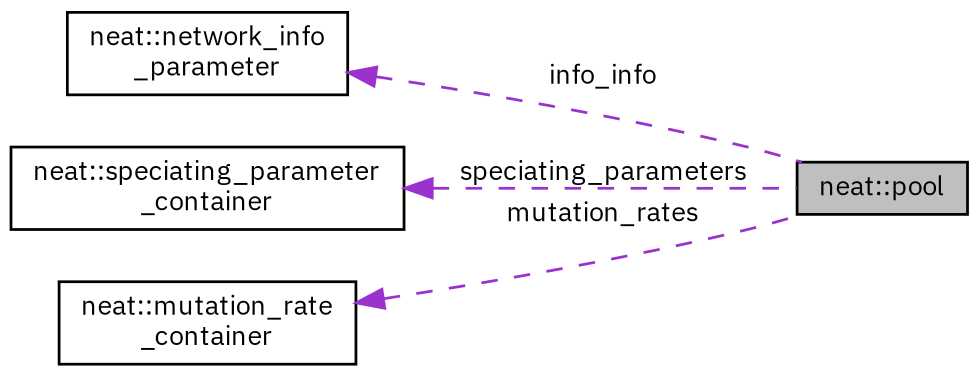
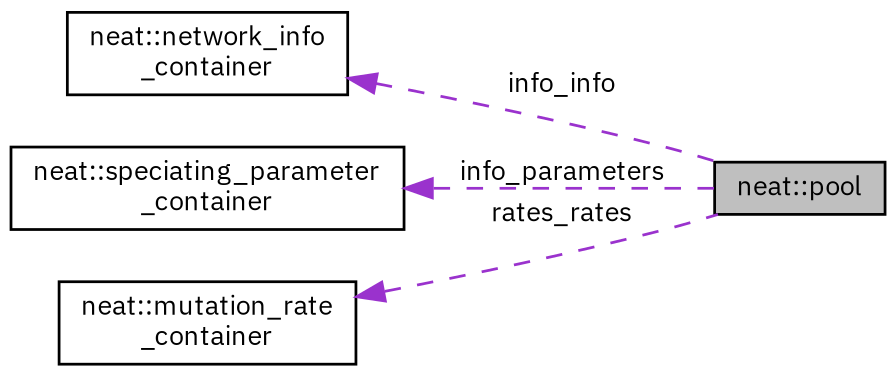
(208, 54) -> (208, 54)
(601, 173) -> (559, 173)
(601, 214) -> (559, 214)
